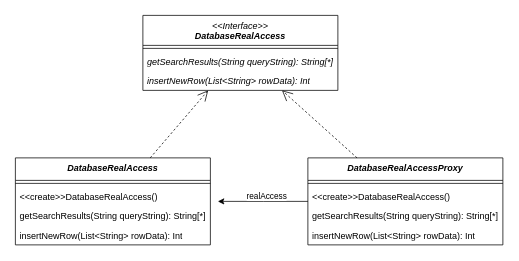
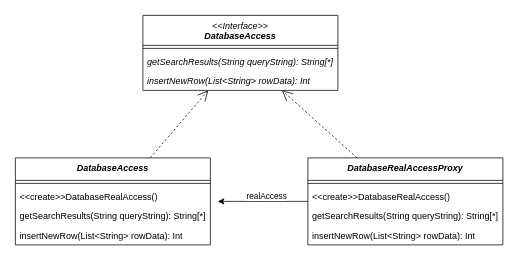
(240, 31) -> (240, 31)
(113, 169) -> (113, 169)
